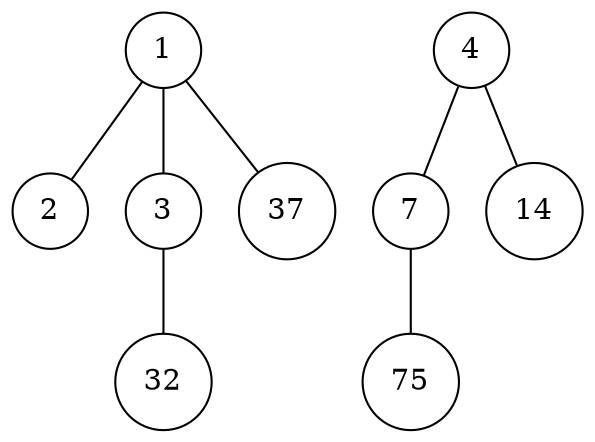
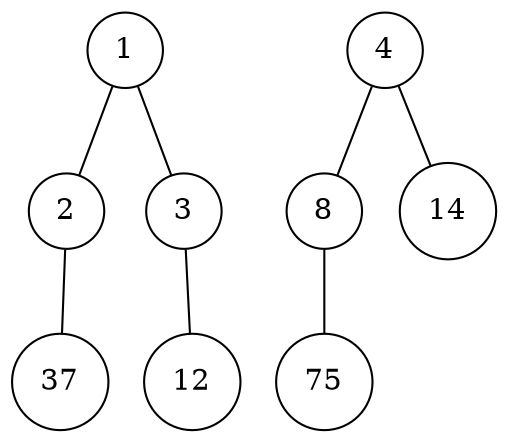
(222, 127) -> (64, 292)
(411, 211) -> (324, 211)
(163, 382) -> (192, 382)
